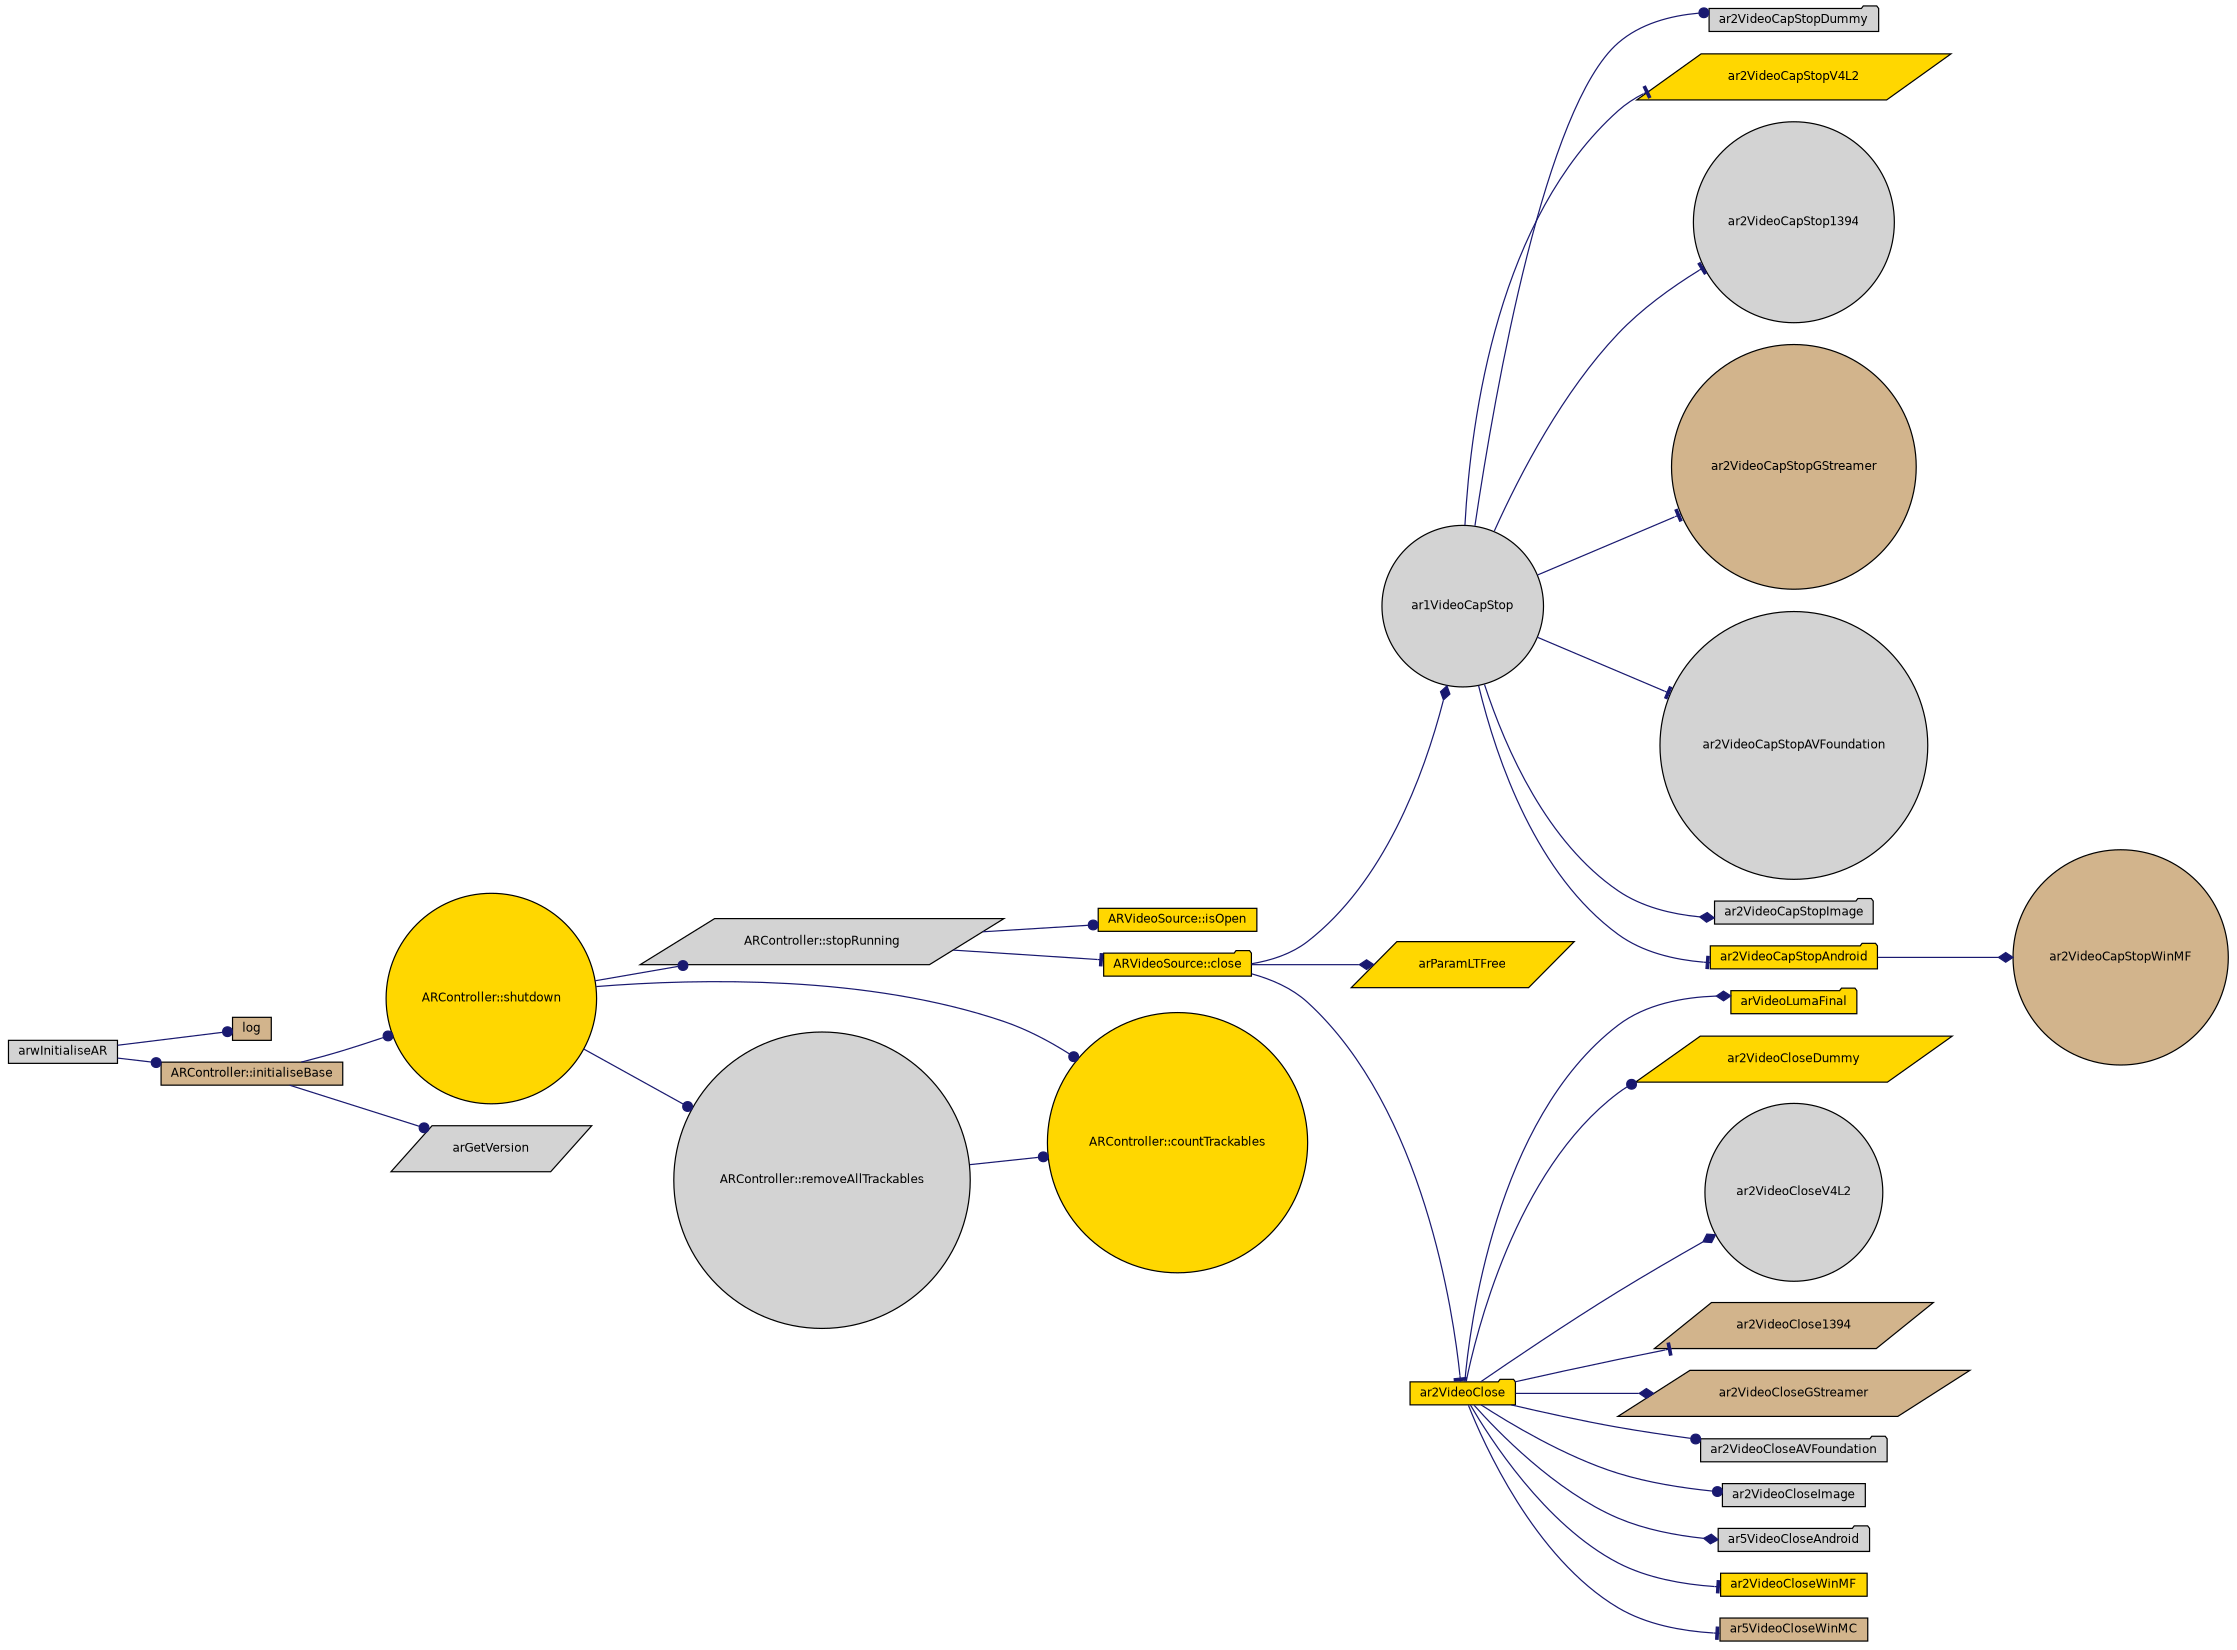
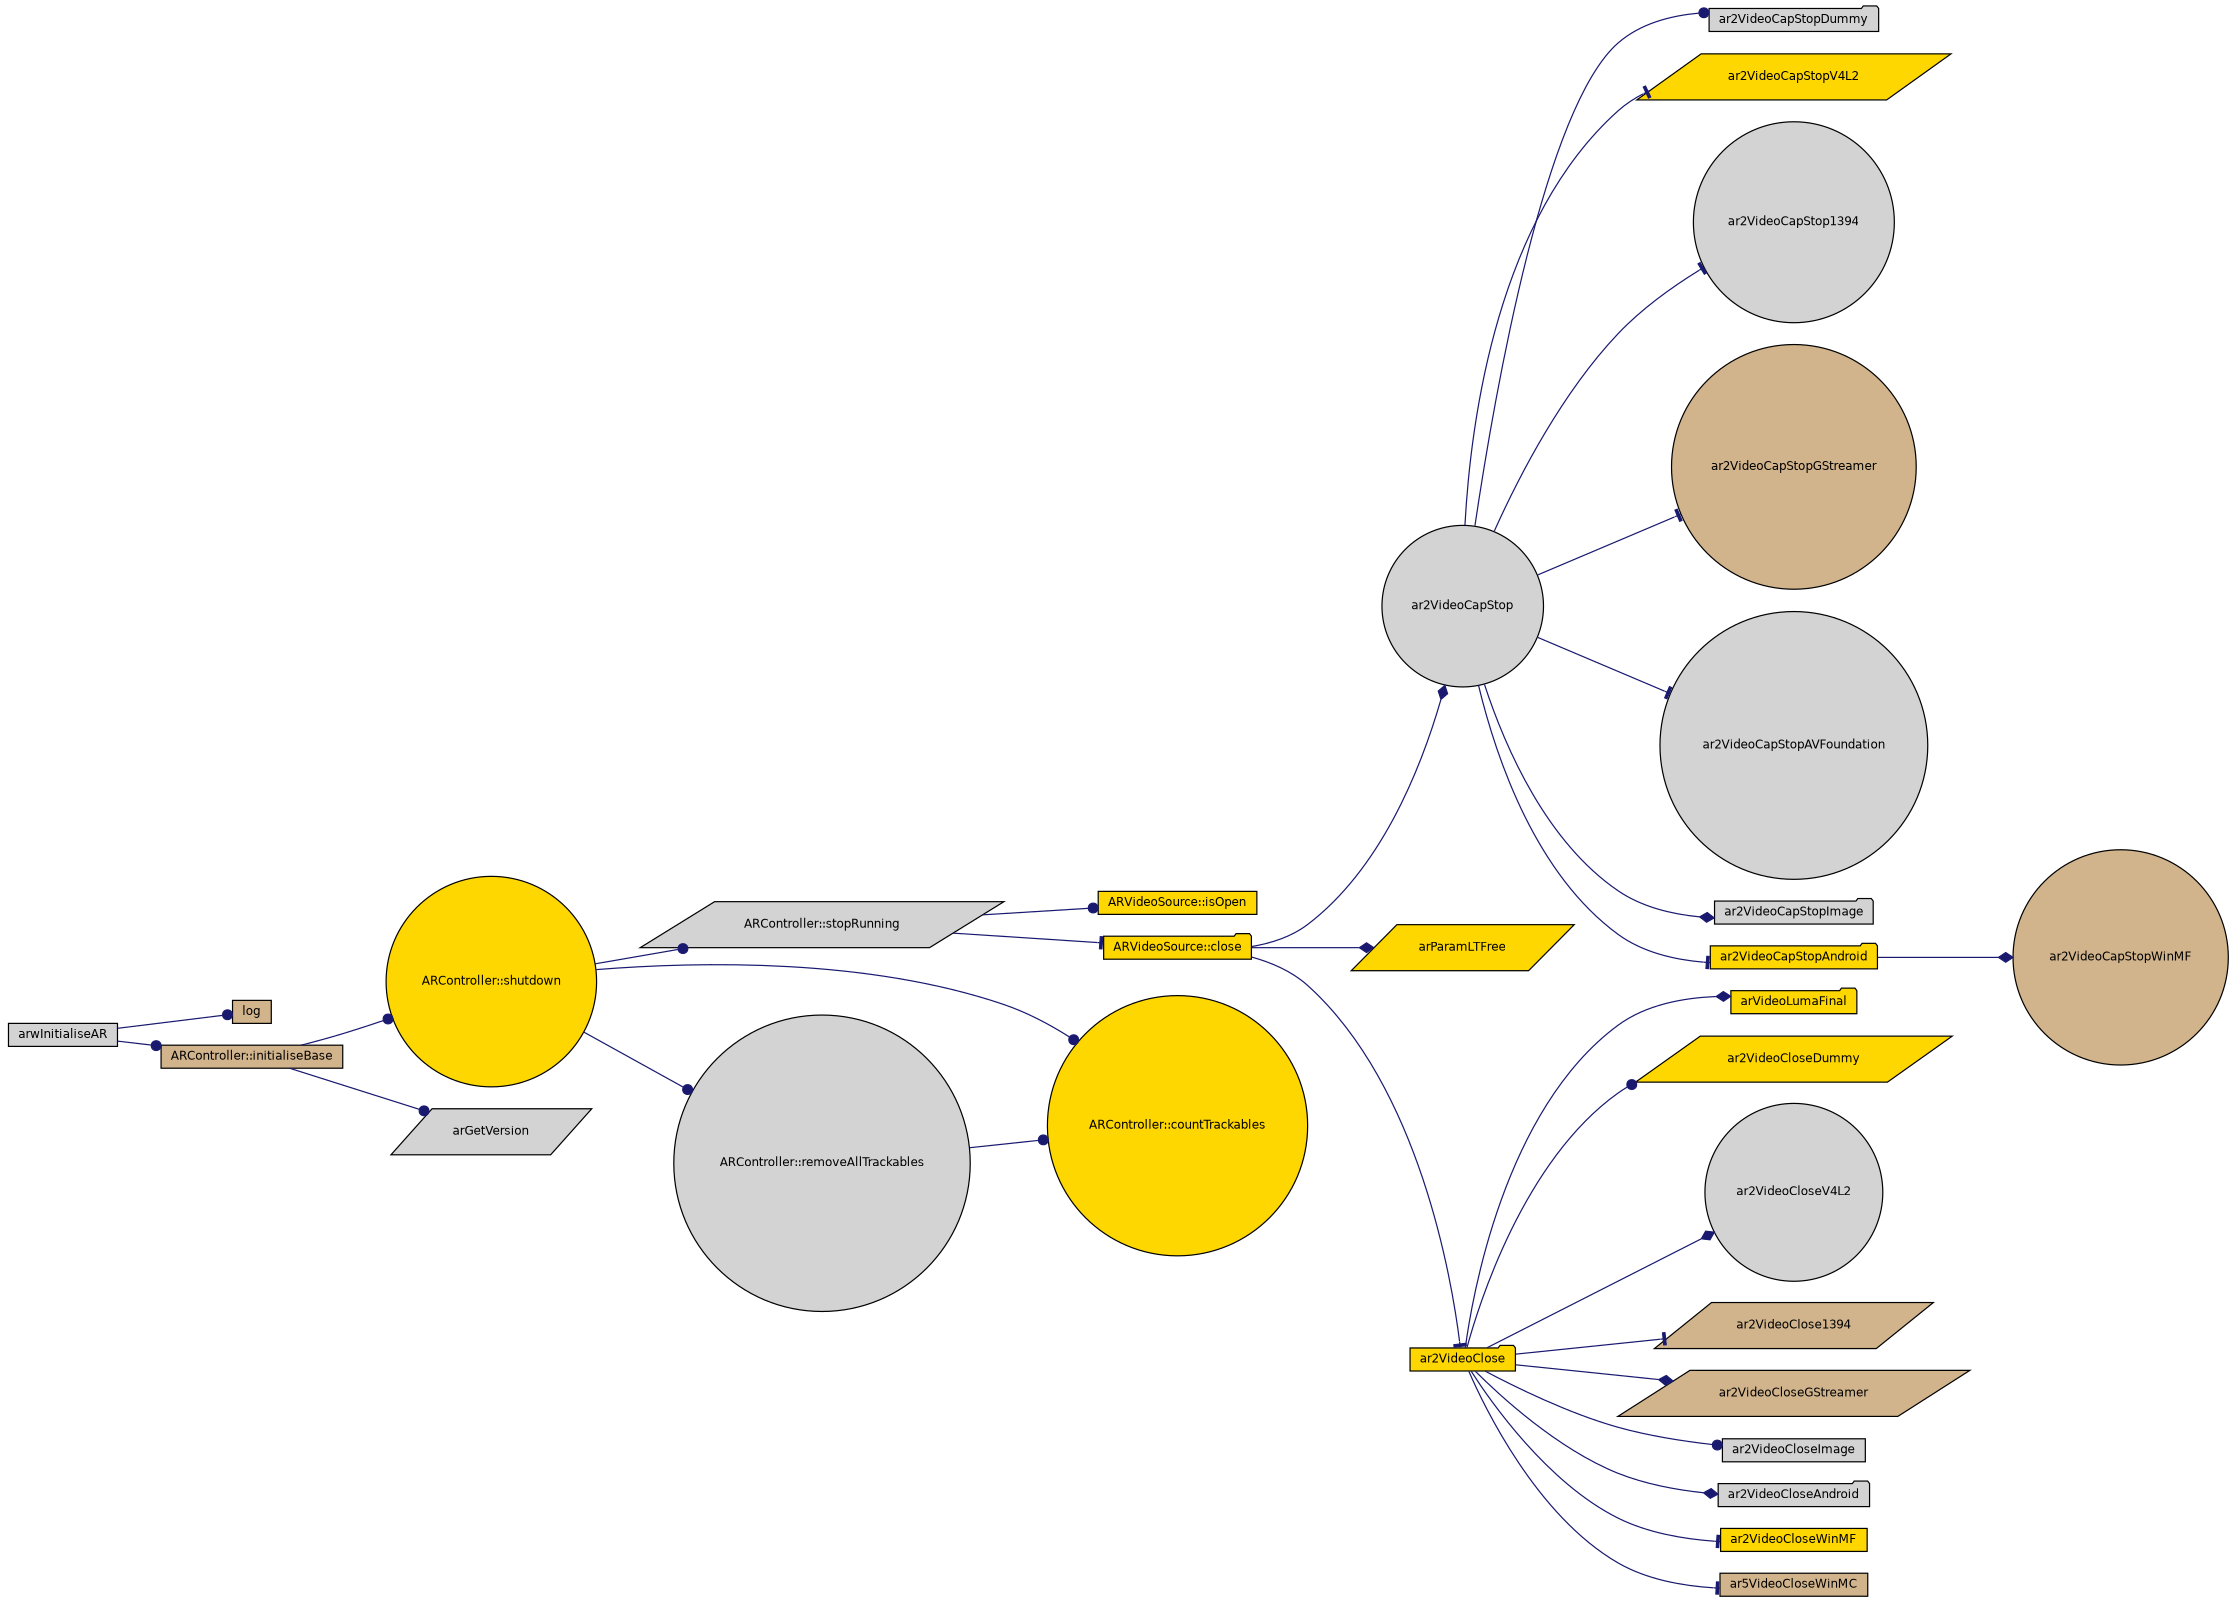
(1463, 606) -> (1463, 606)
(1794, 1450) -> none
(1794, 1540) -> (1794, 1495)
